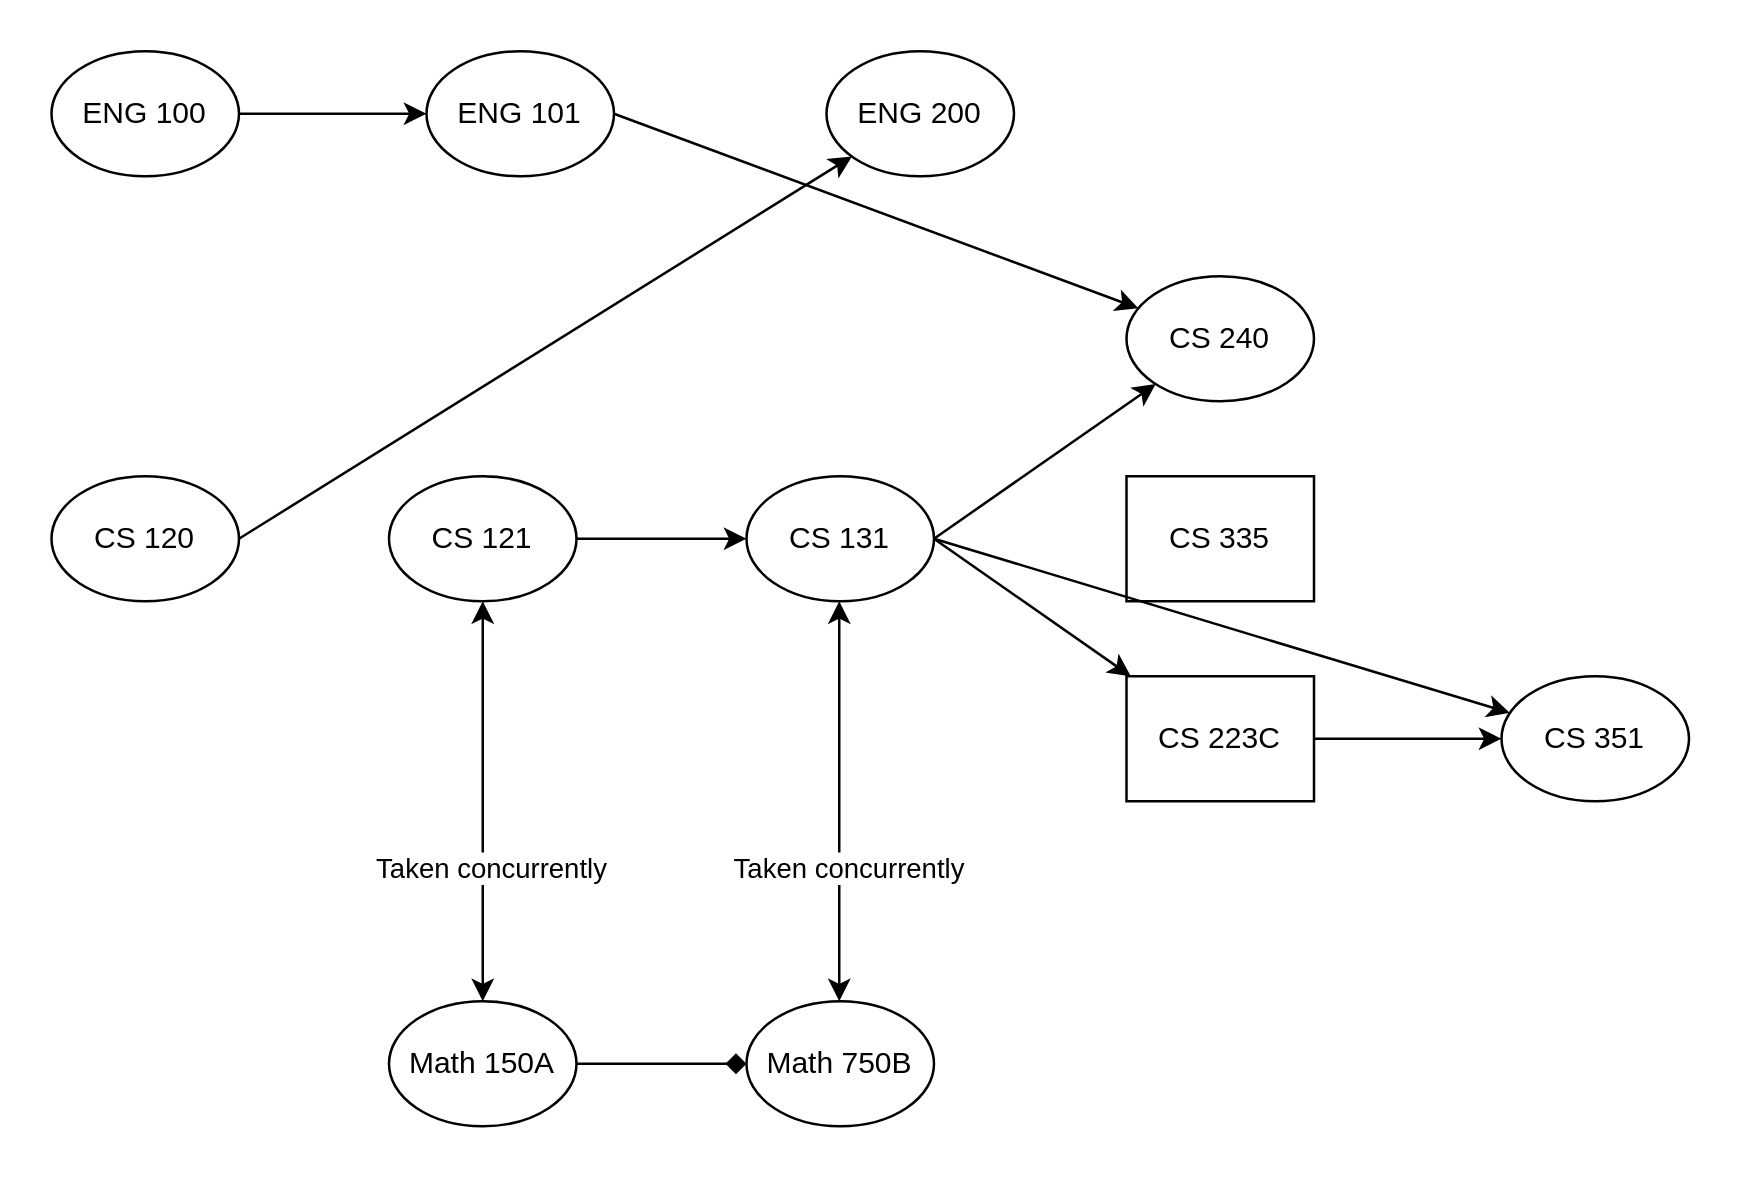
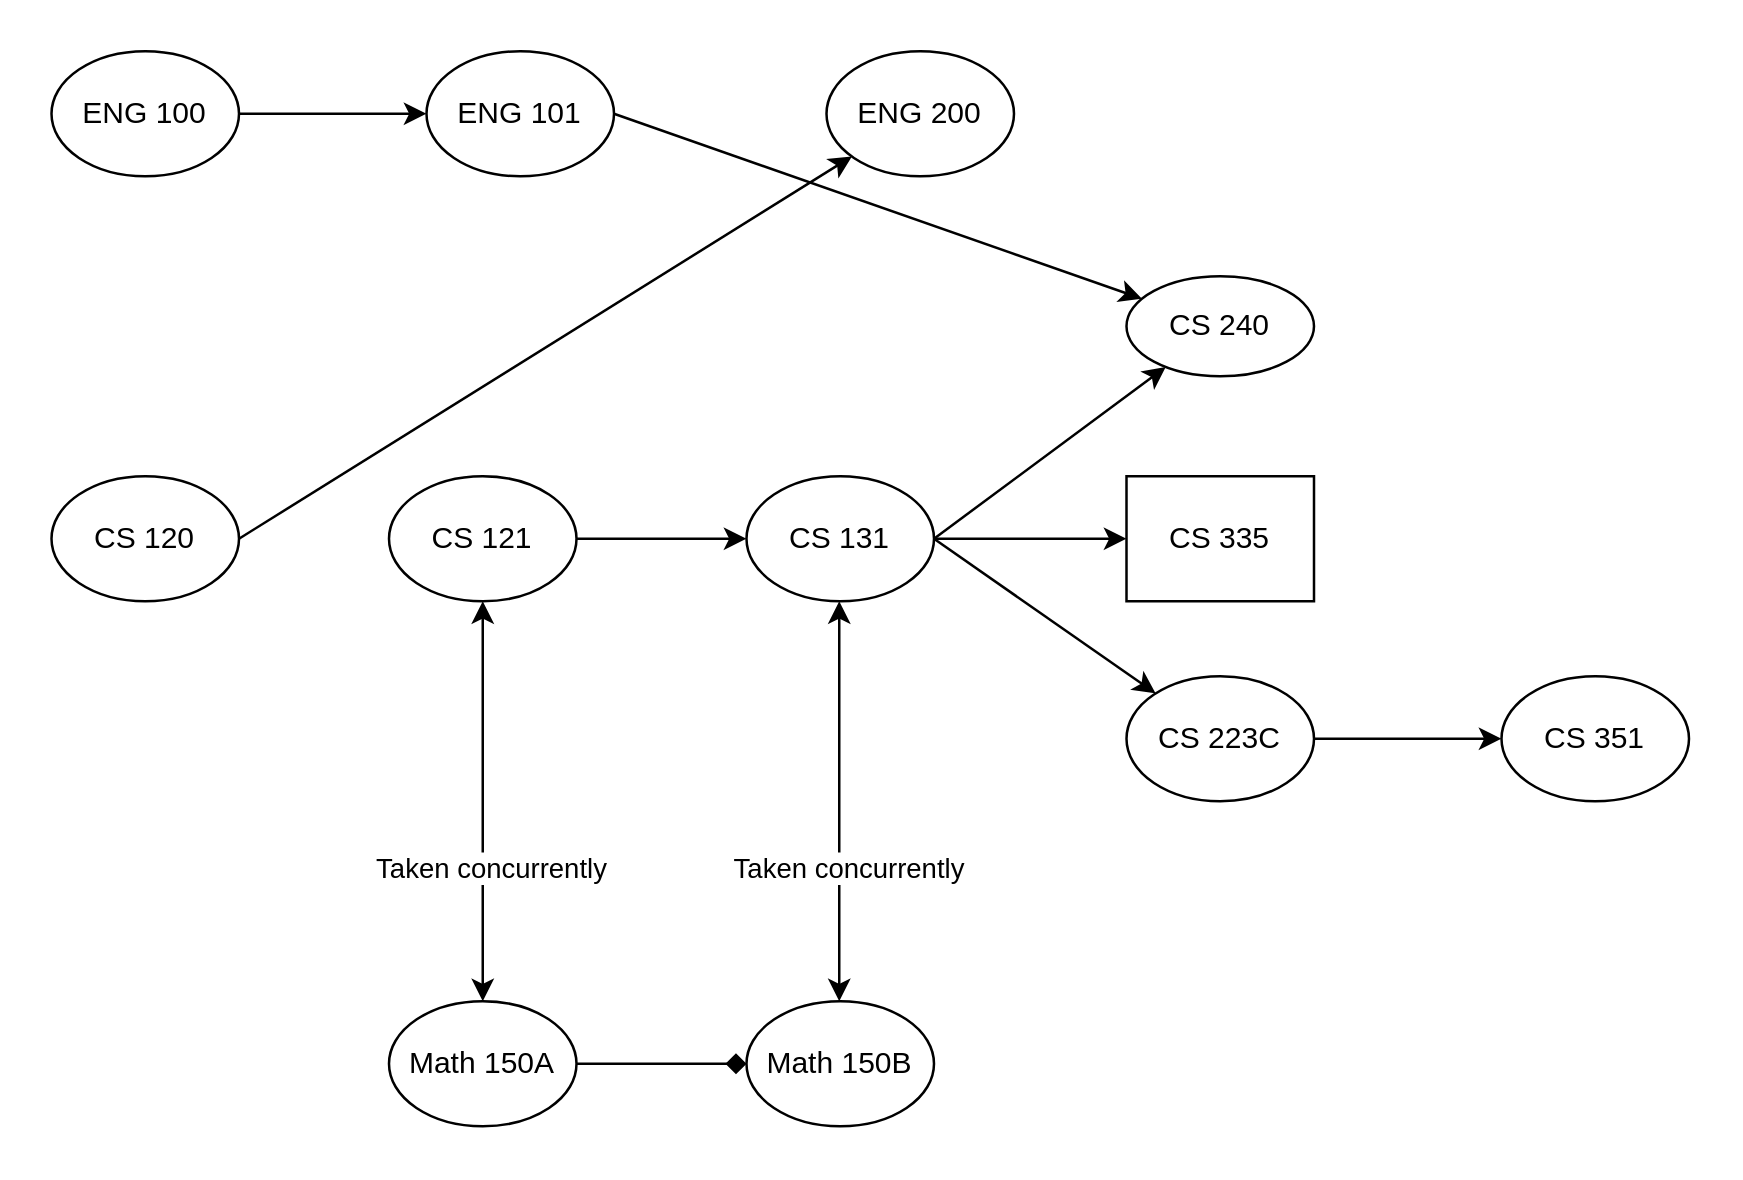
(1220, 339) -> (1220, 326)
(1219, 625) -> (1025, 539)
(1220, 739) -> (1220, 739)
(840, 1064) -> (840, 1064)
